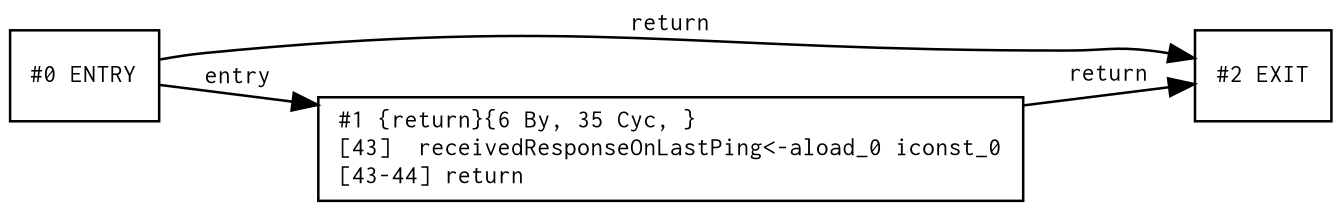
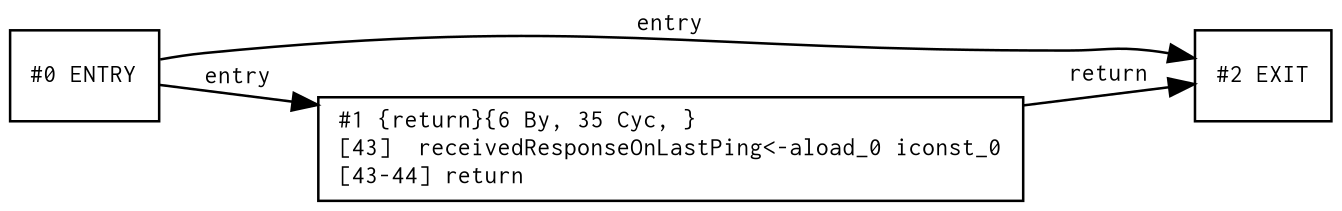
(671, 24) -> (671, 24)
